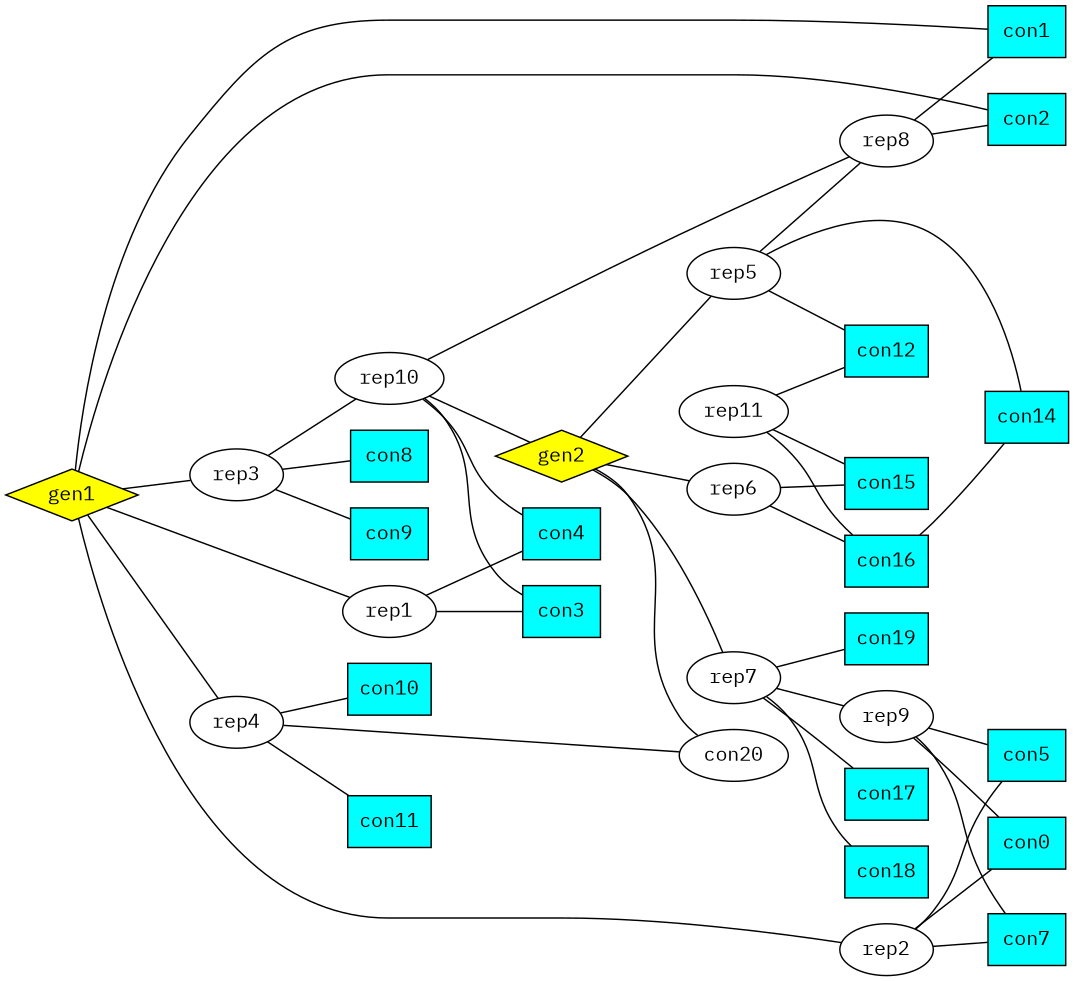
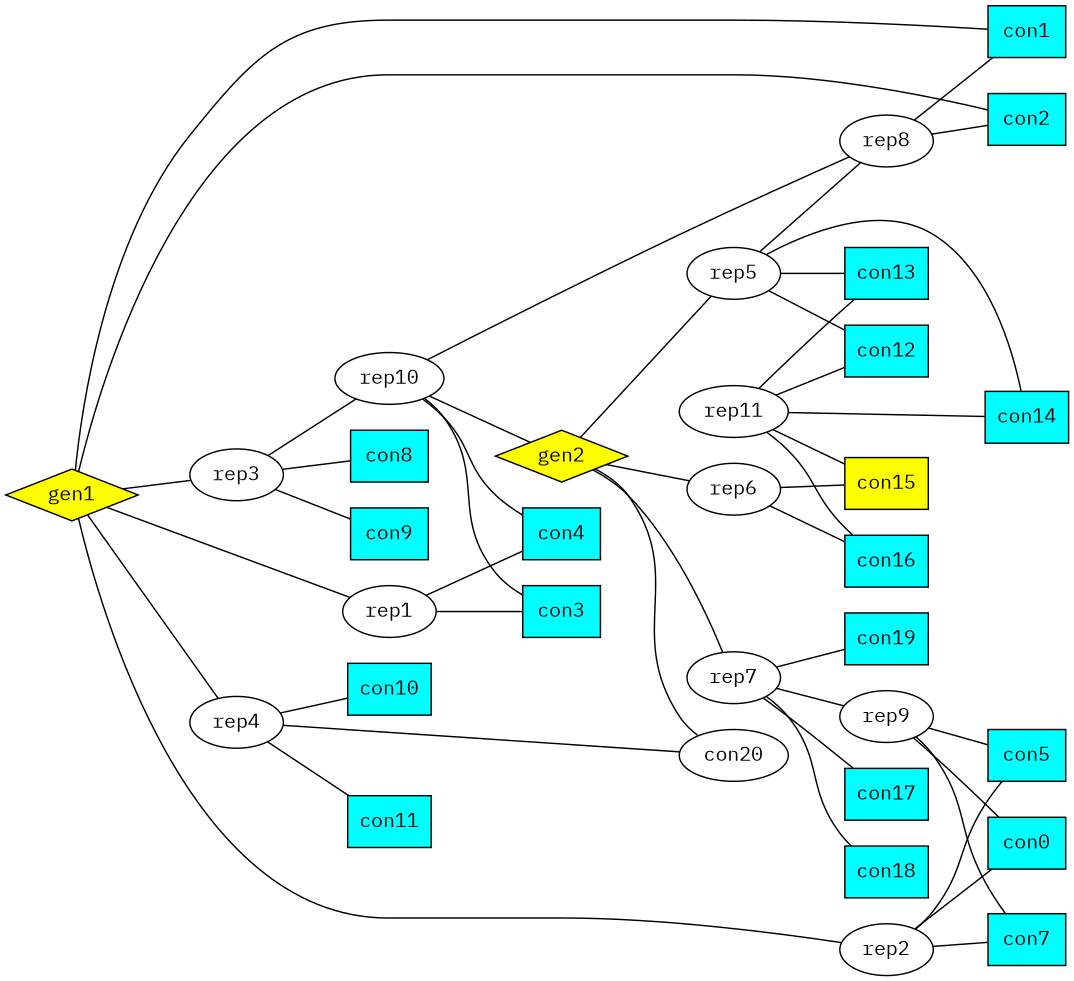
none -> (887, 273)
(887, 483) -> (887, 483)
(964, 491) -> (887, 415)
